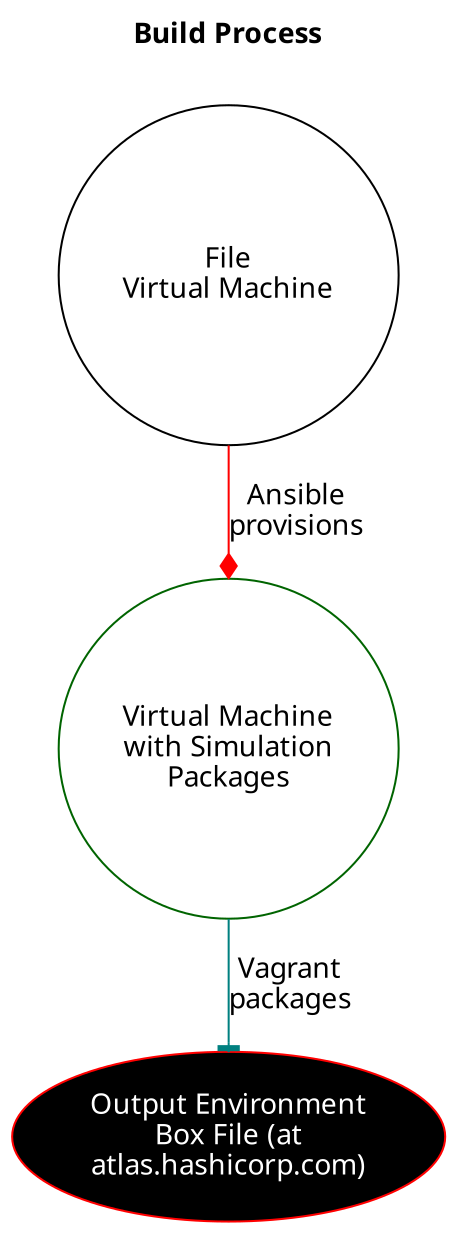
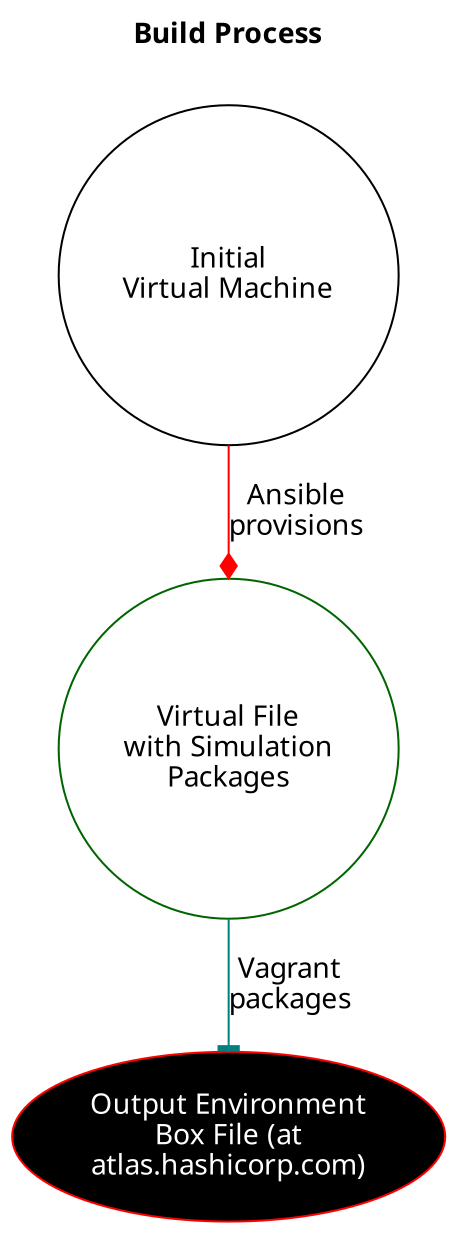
(229, 275) -> (229, 275)
(229, 749) -> (229, 749)
